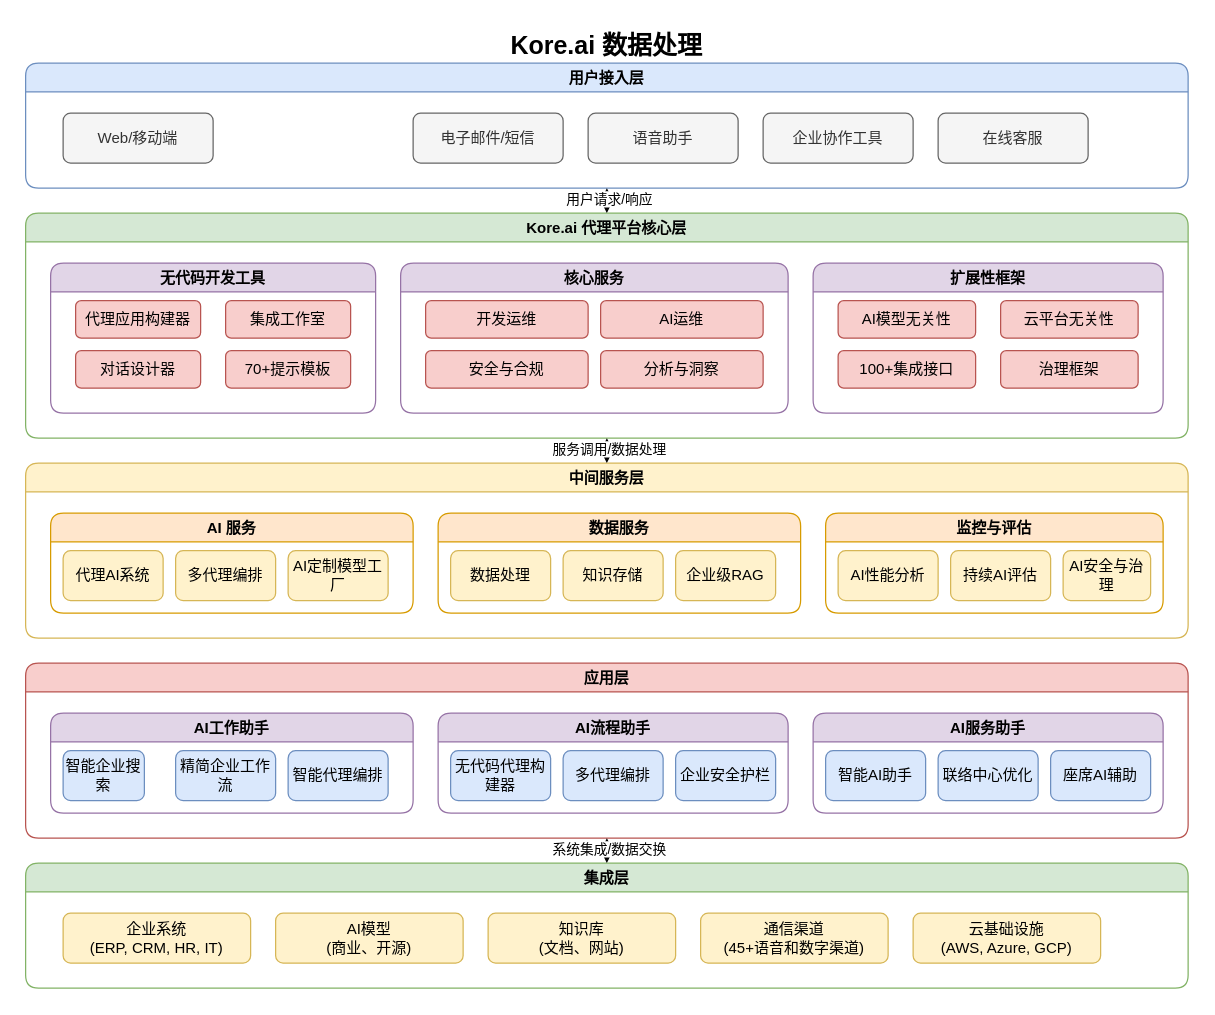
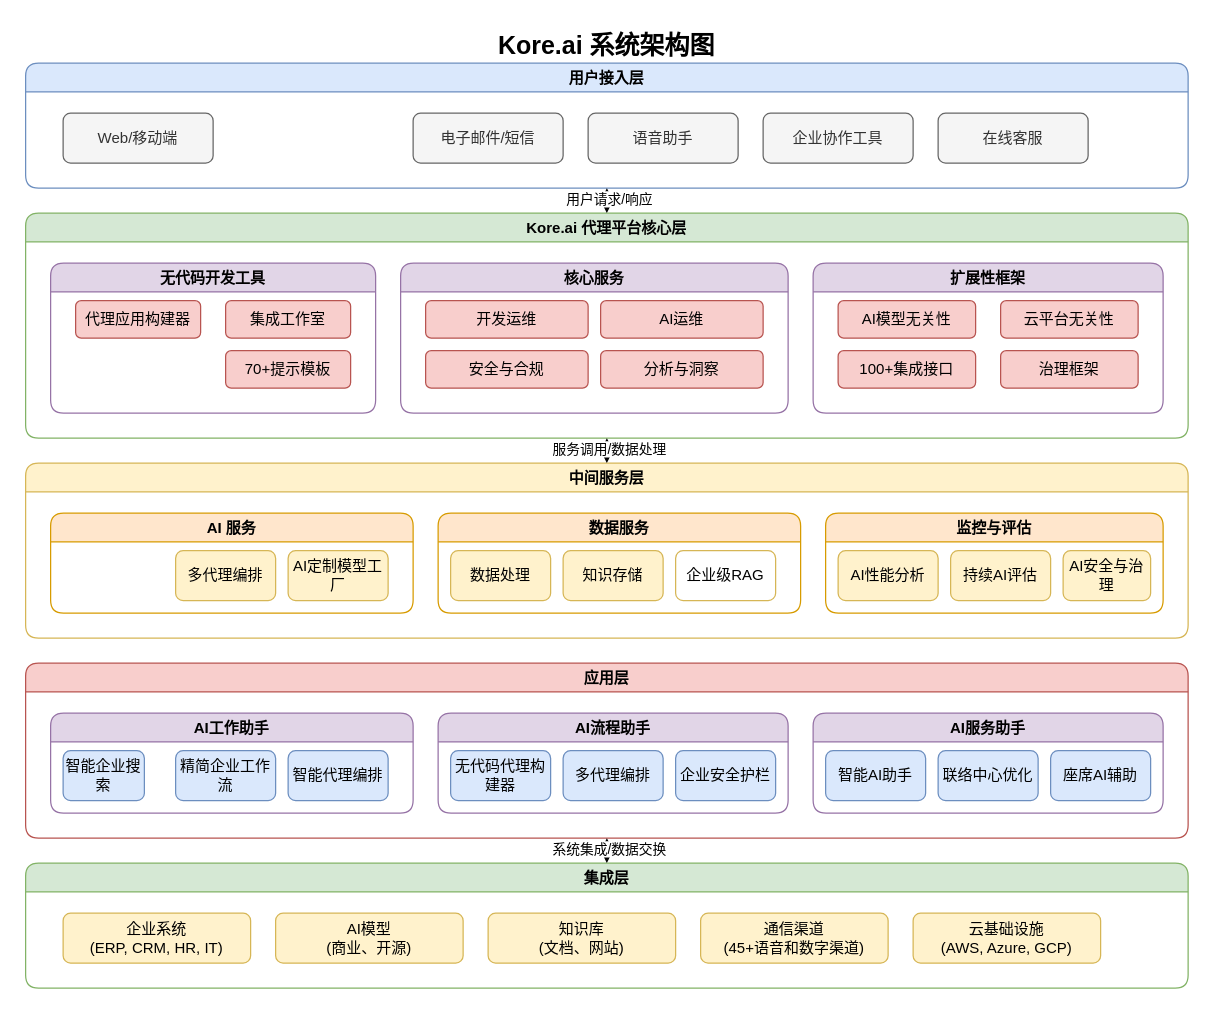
(607, 44) -> (607, 44)
(138, 369) -> none
(113, 576) -> none
(726, 576) -> (726, 576)
